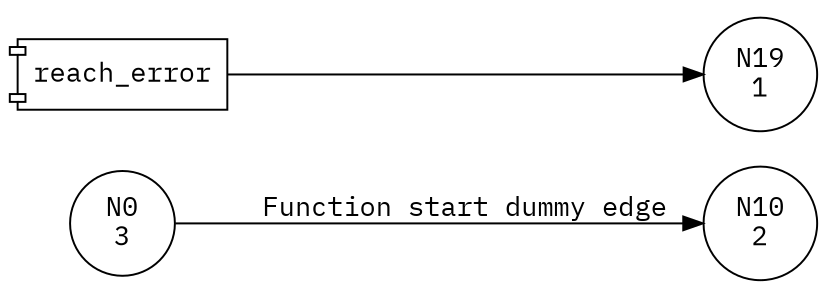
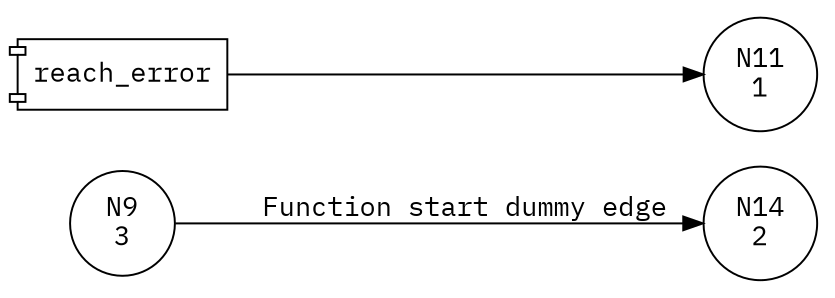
(760, 74) -> (760, 74)
(122, 223) -> (122, 223)
(760, 223) -> (760, 223)
